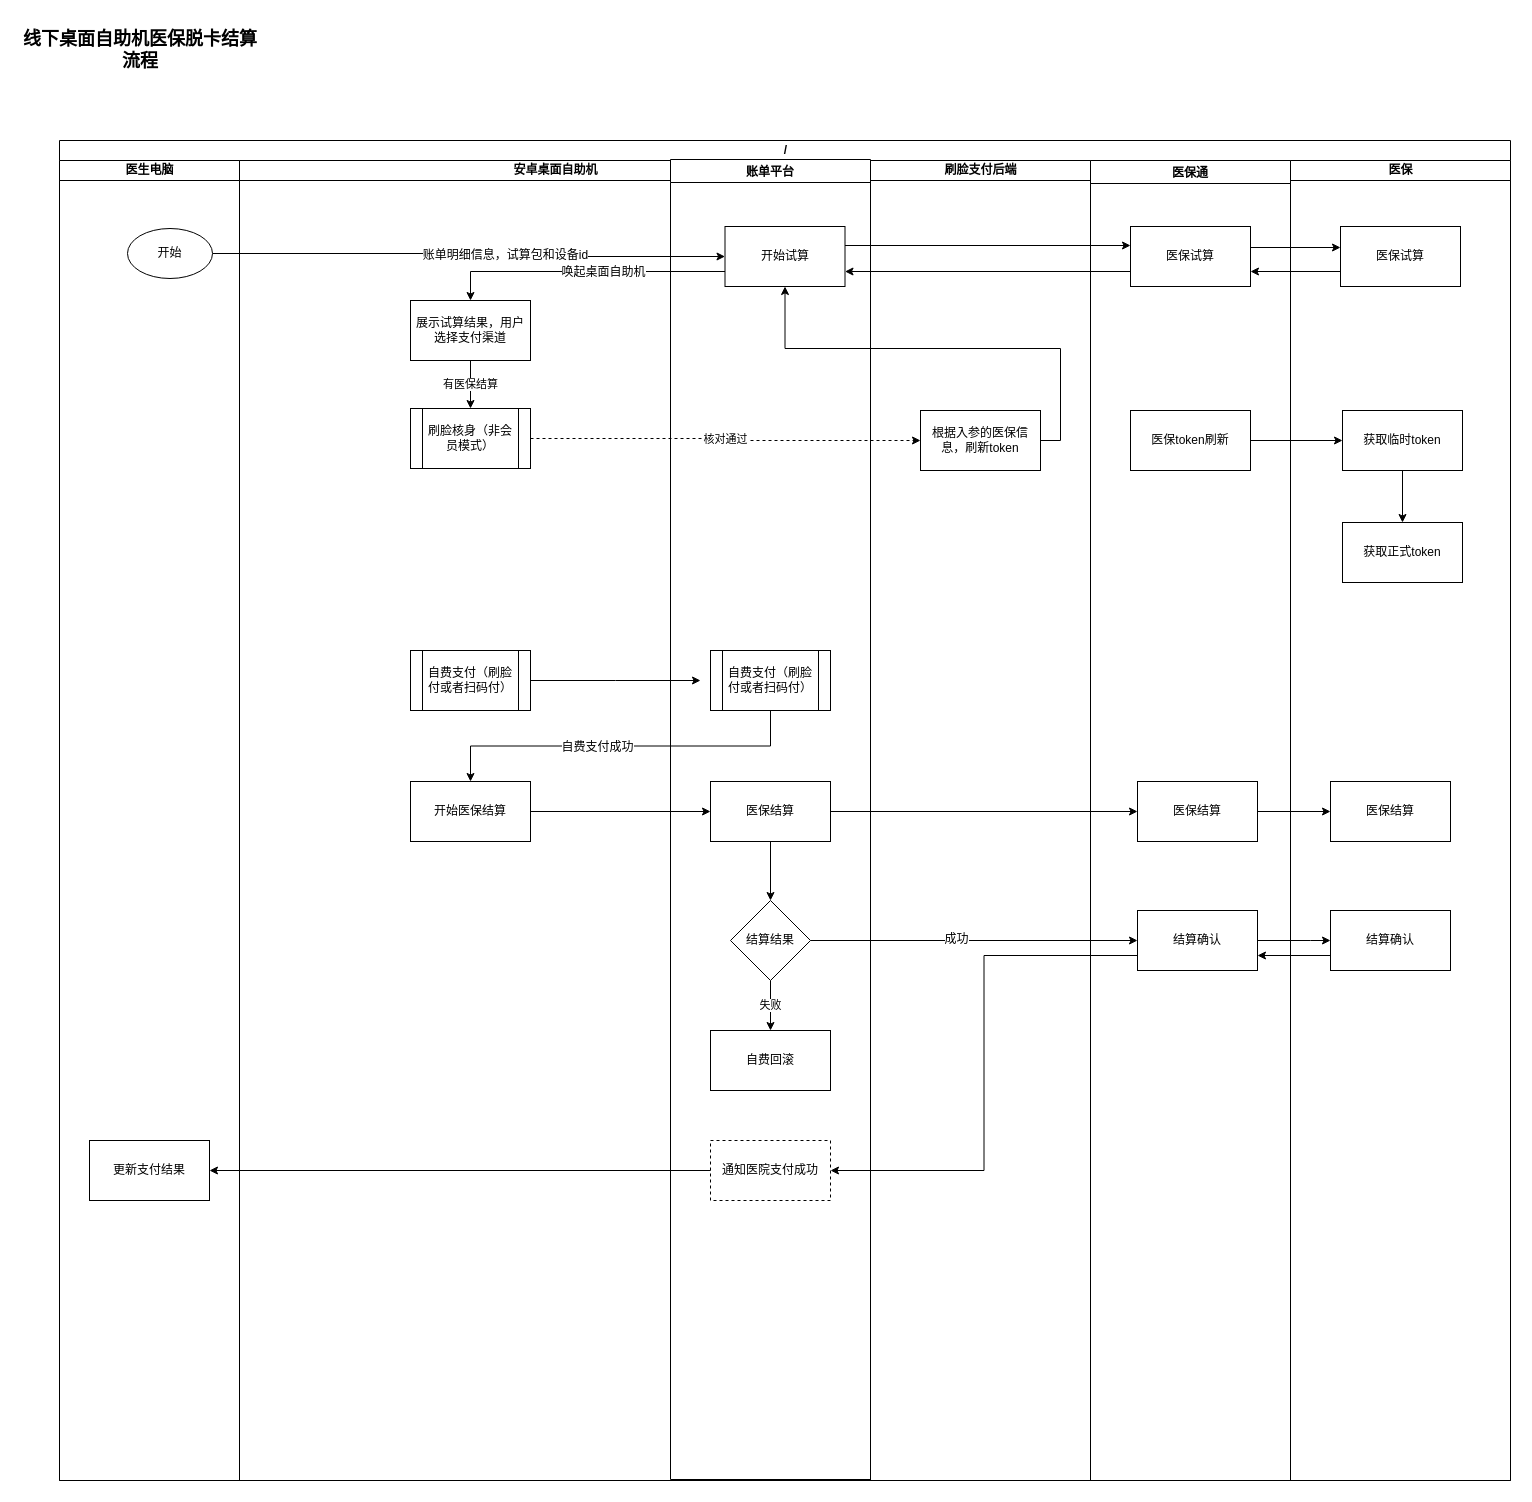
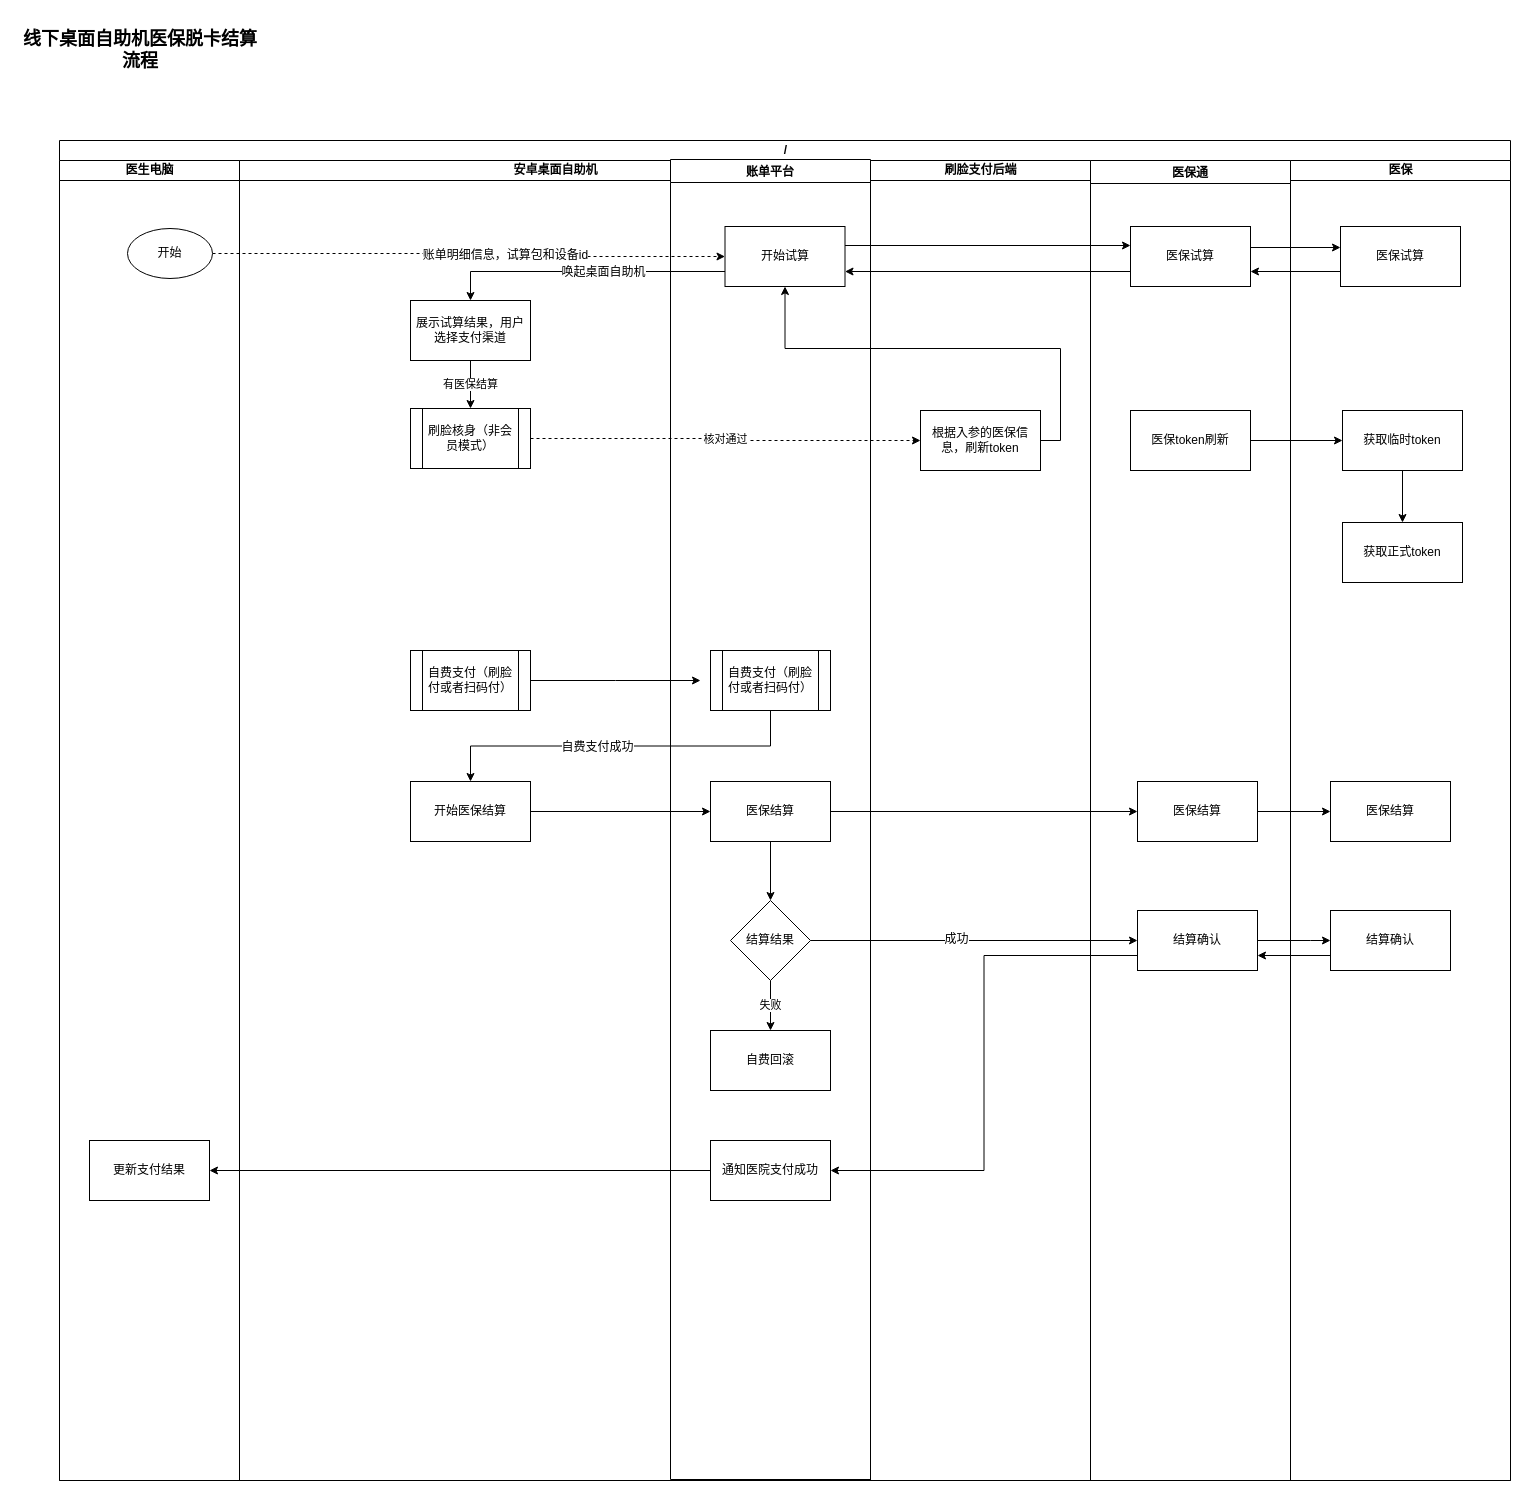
(319, 254) -> (319, 254)
(771, 1171) -> (771, 1171)
